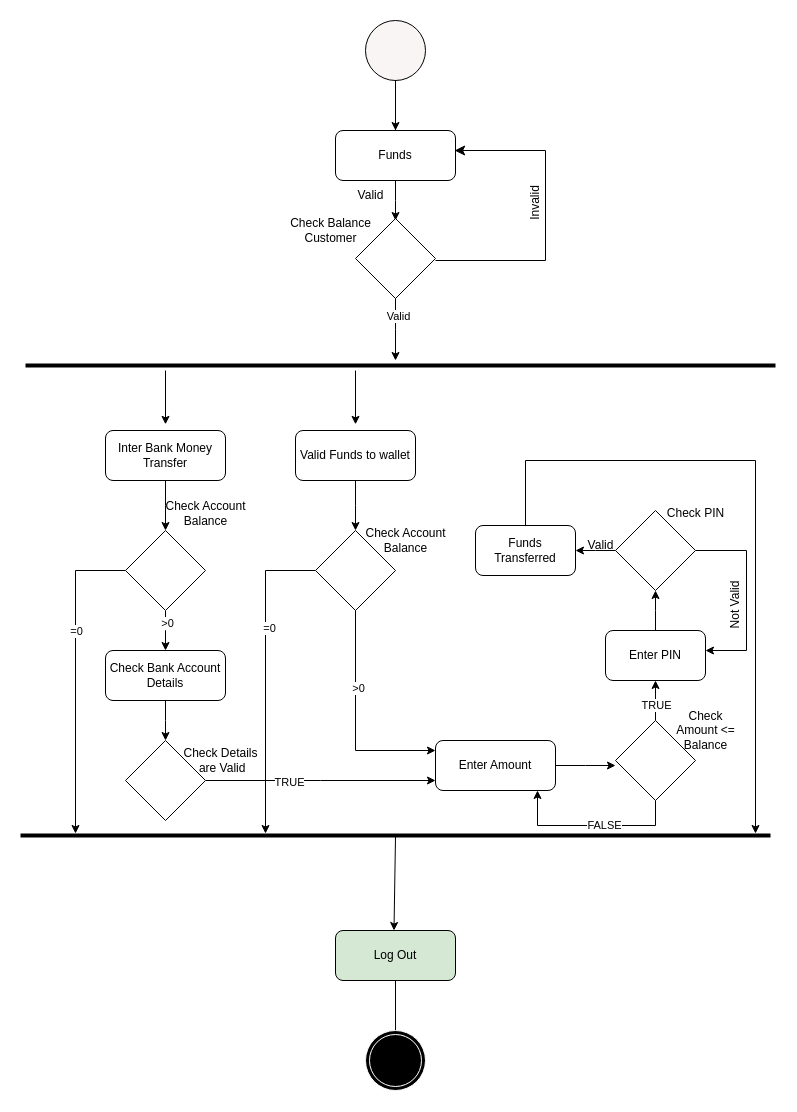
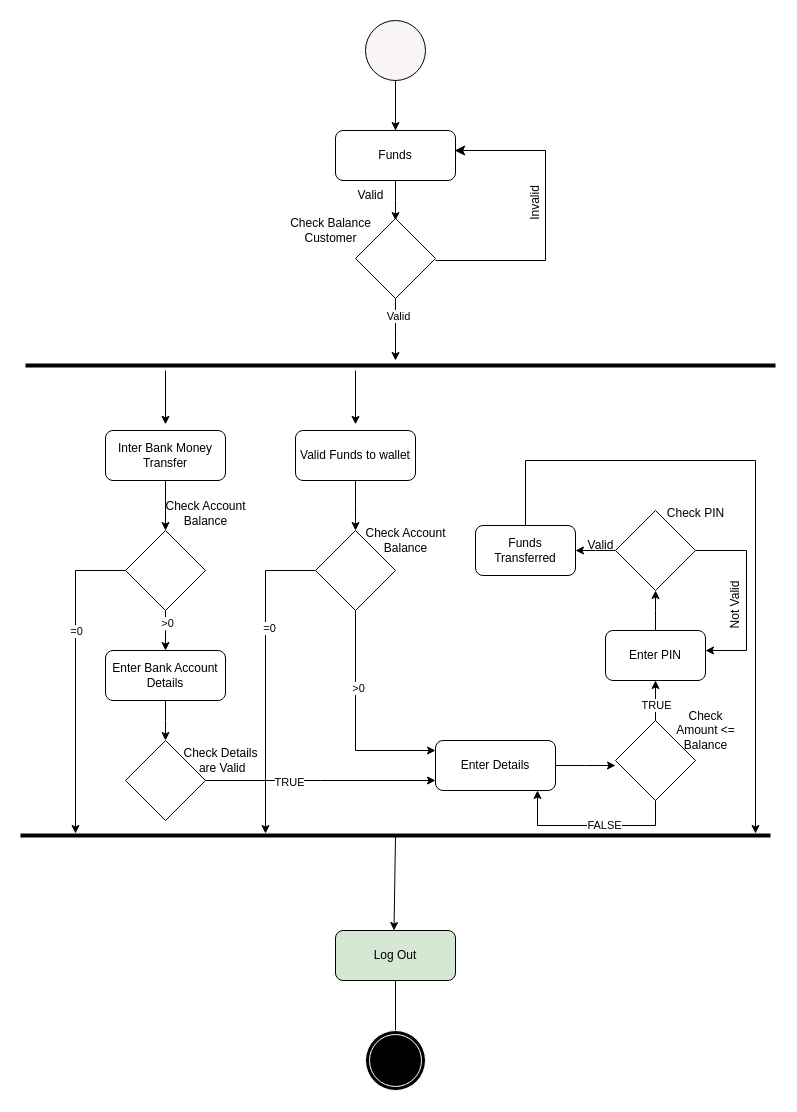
(166, 676) -> (166, 676)
(496, 766) -> (496, 766)
